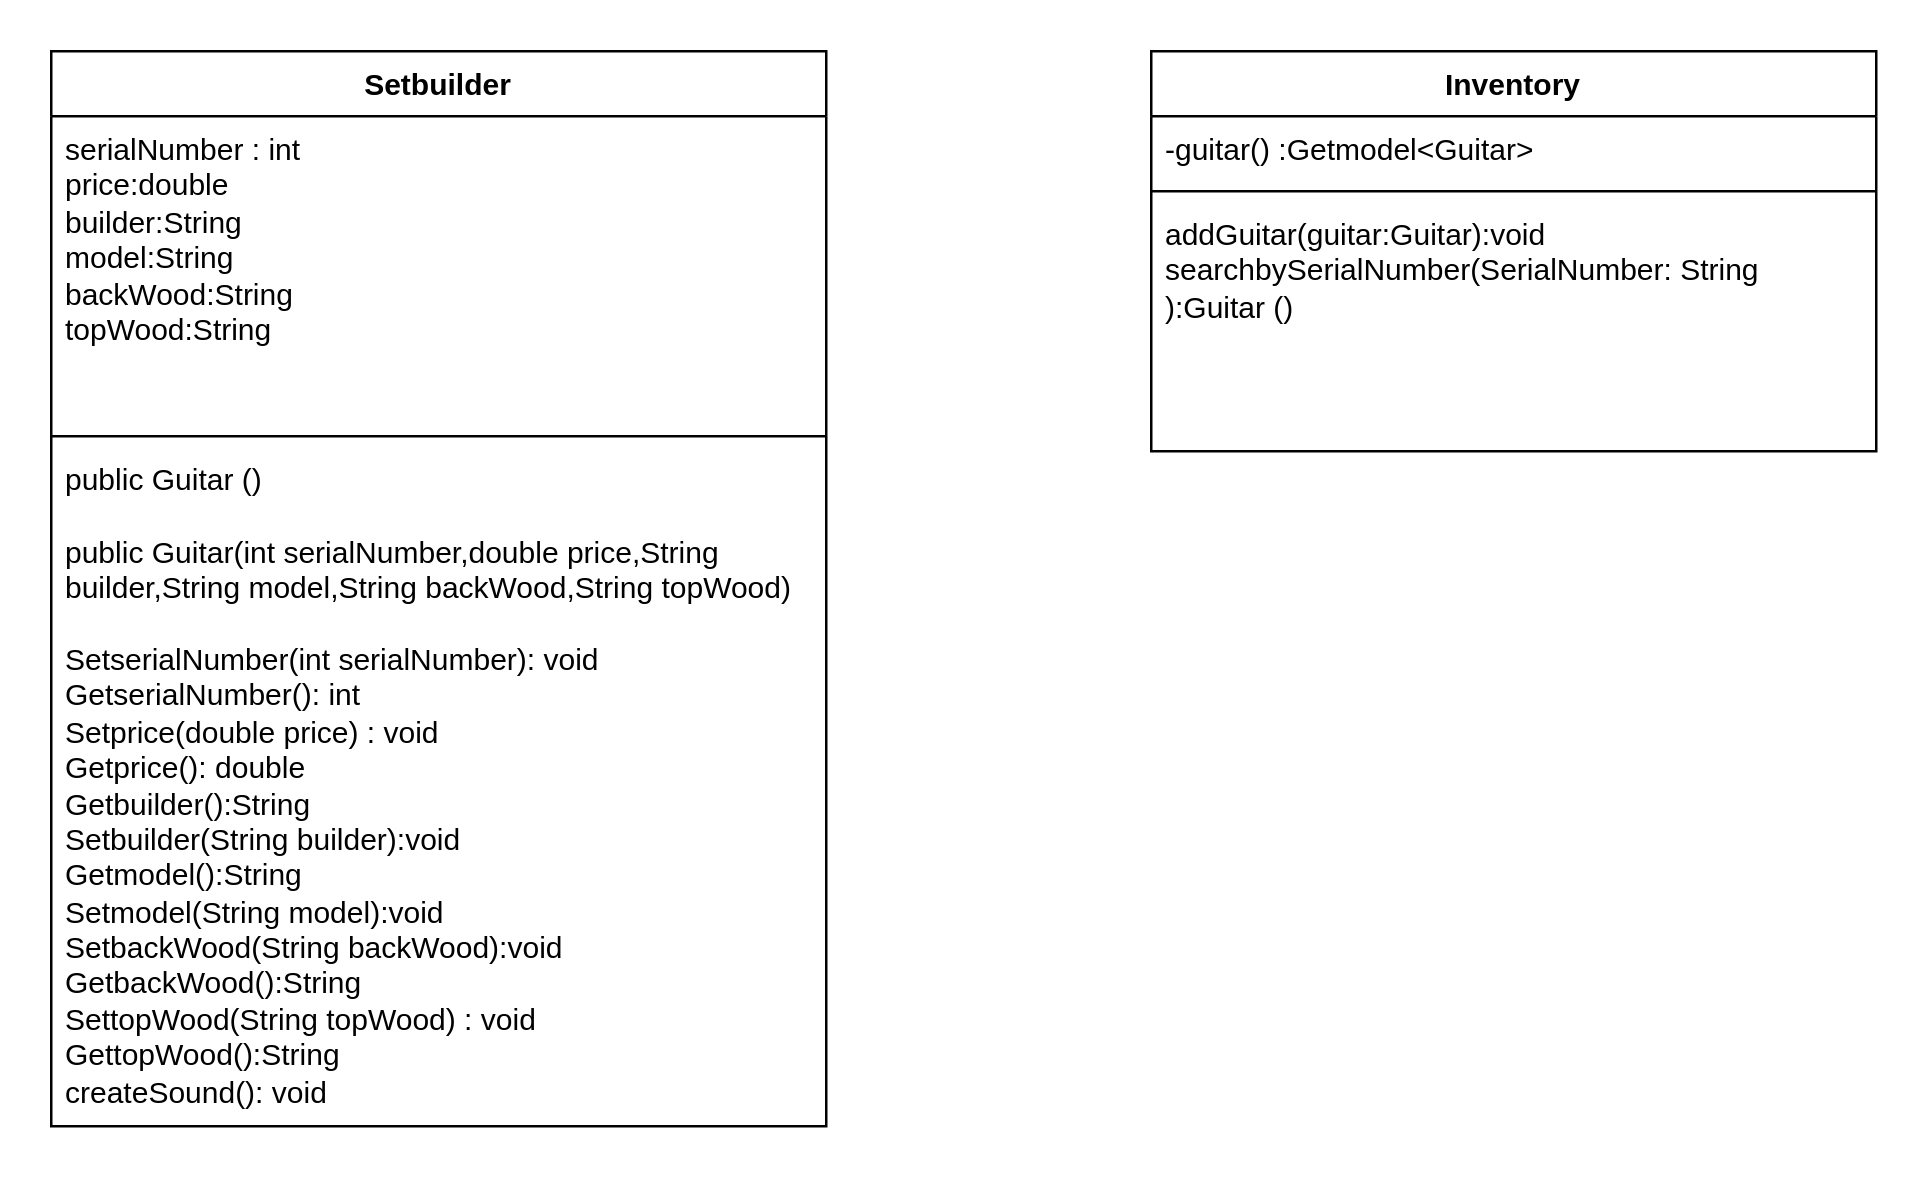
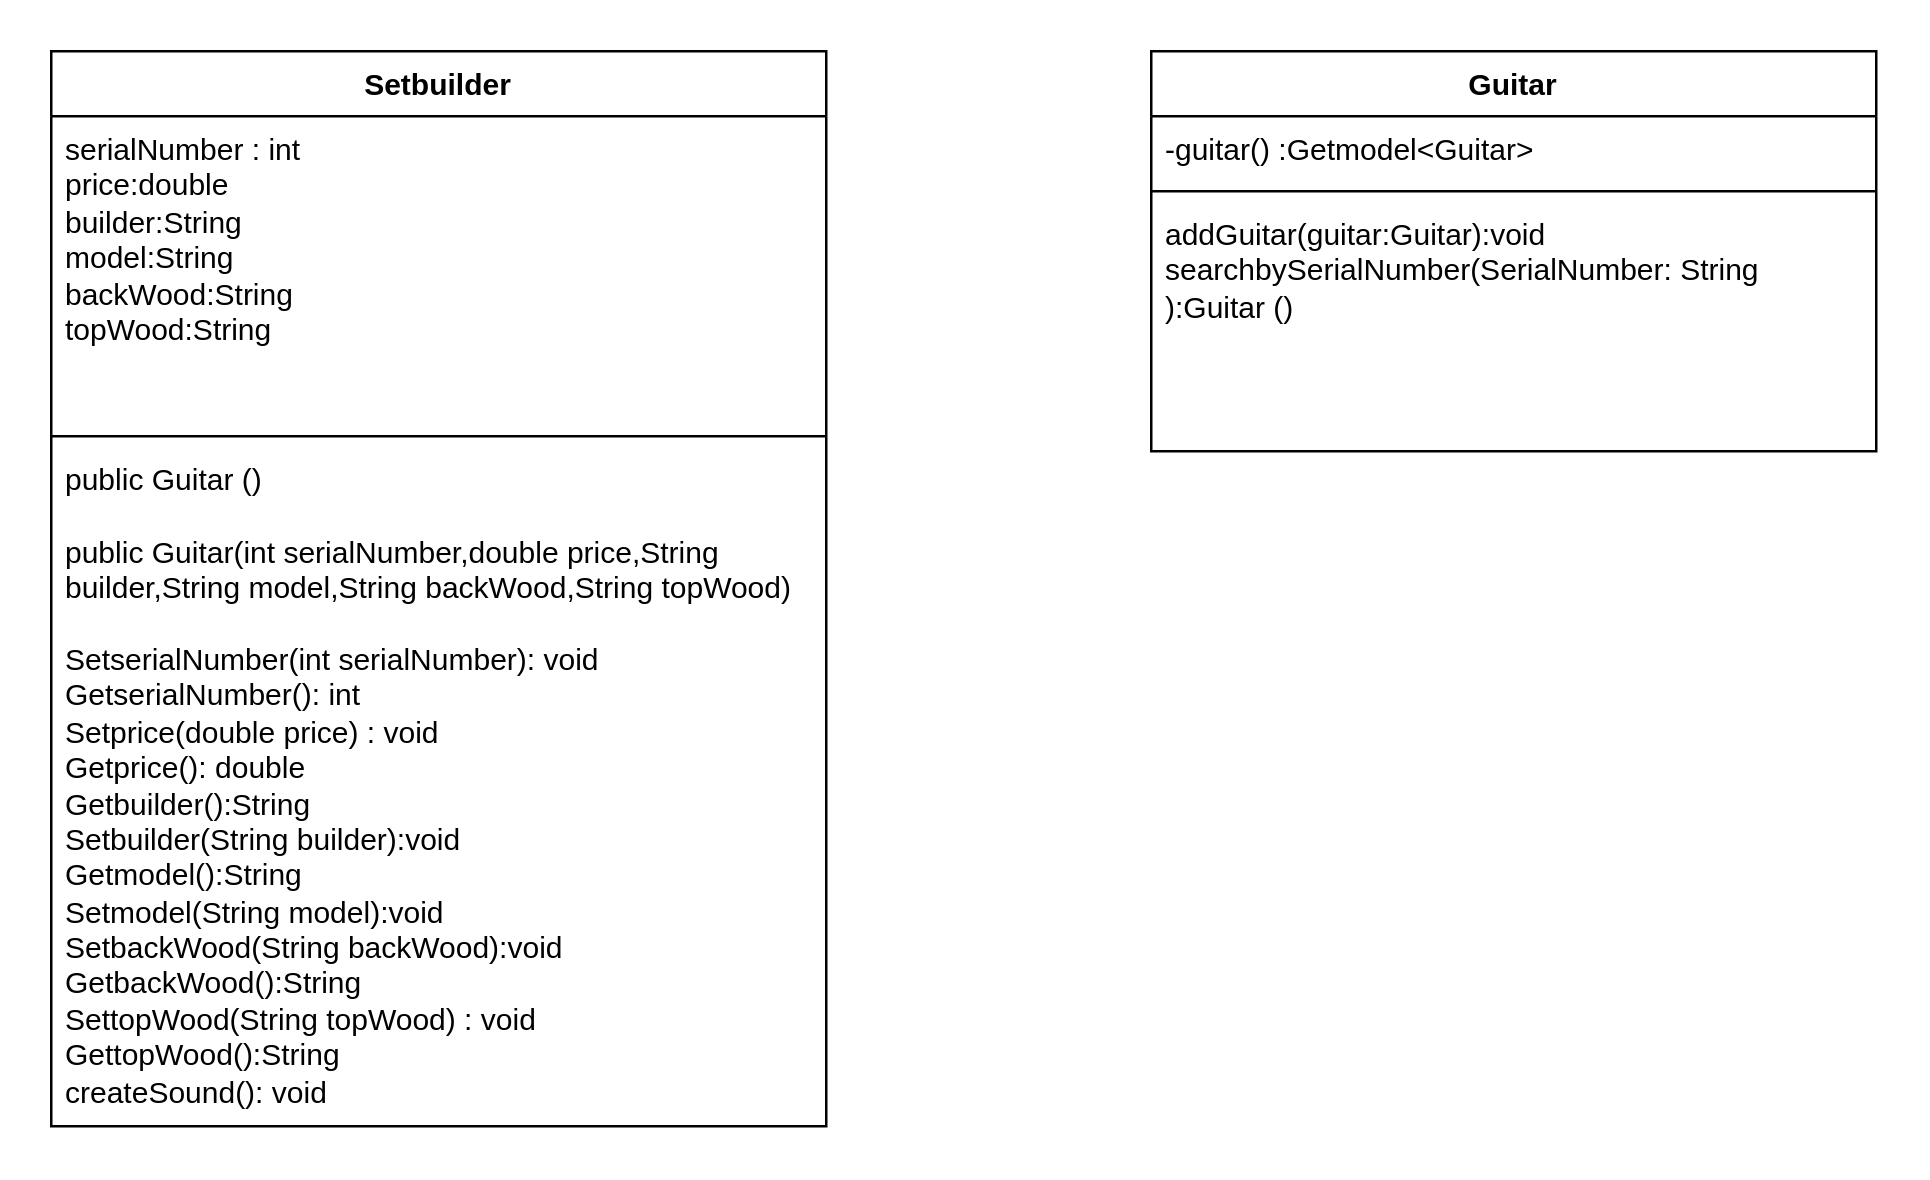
(1514, 87) -> (1514, 87)
